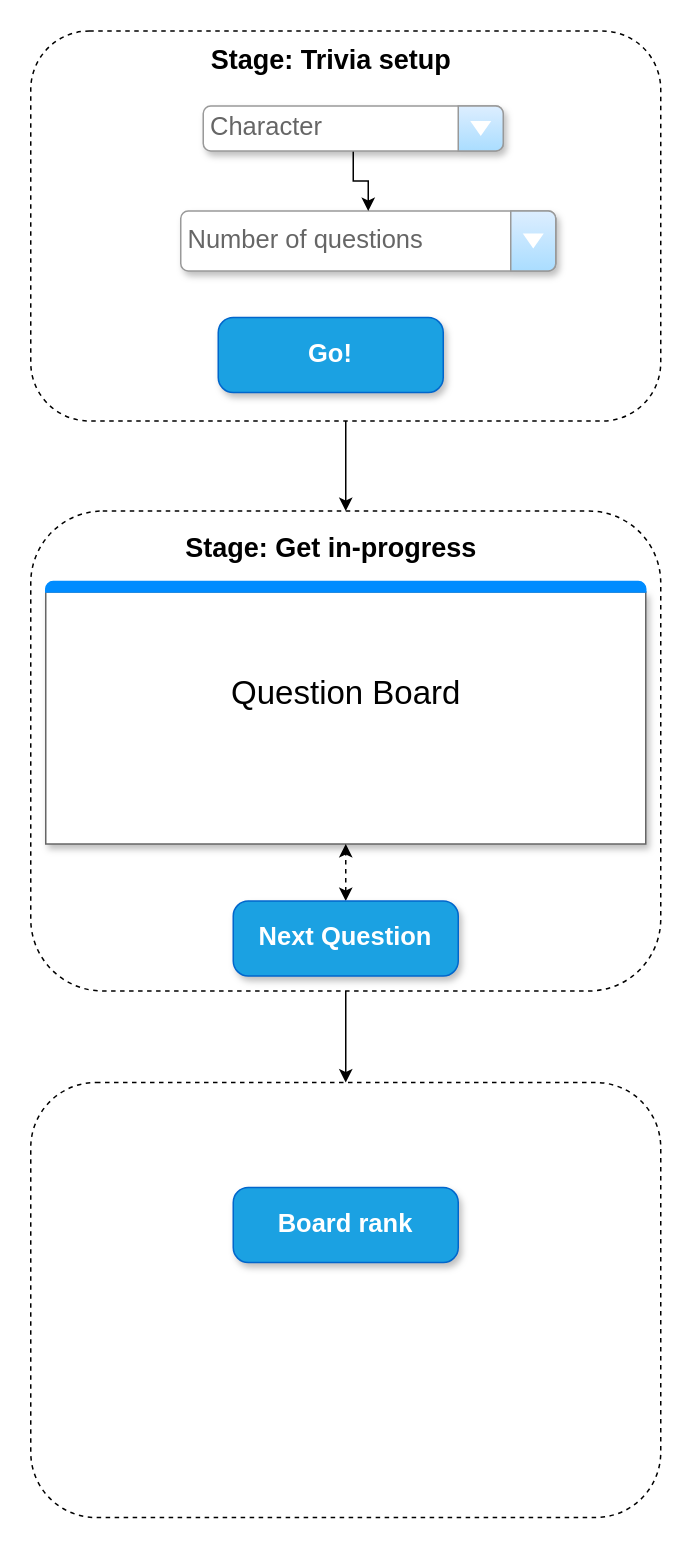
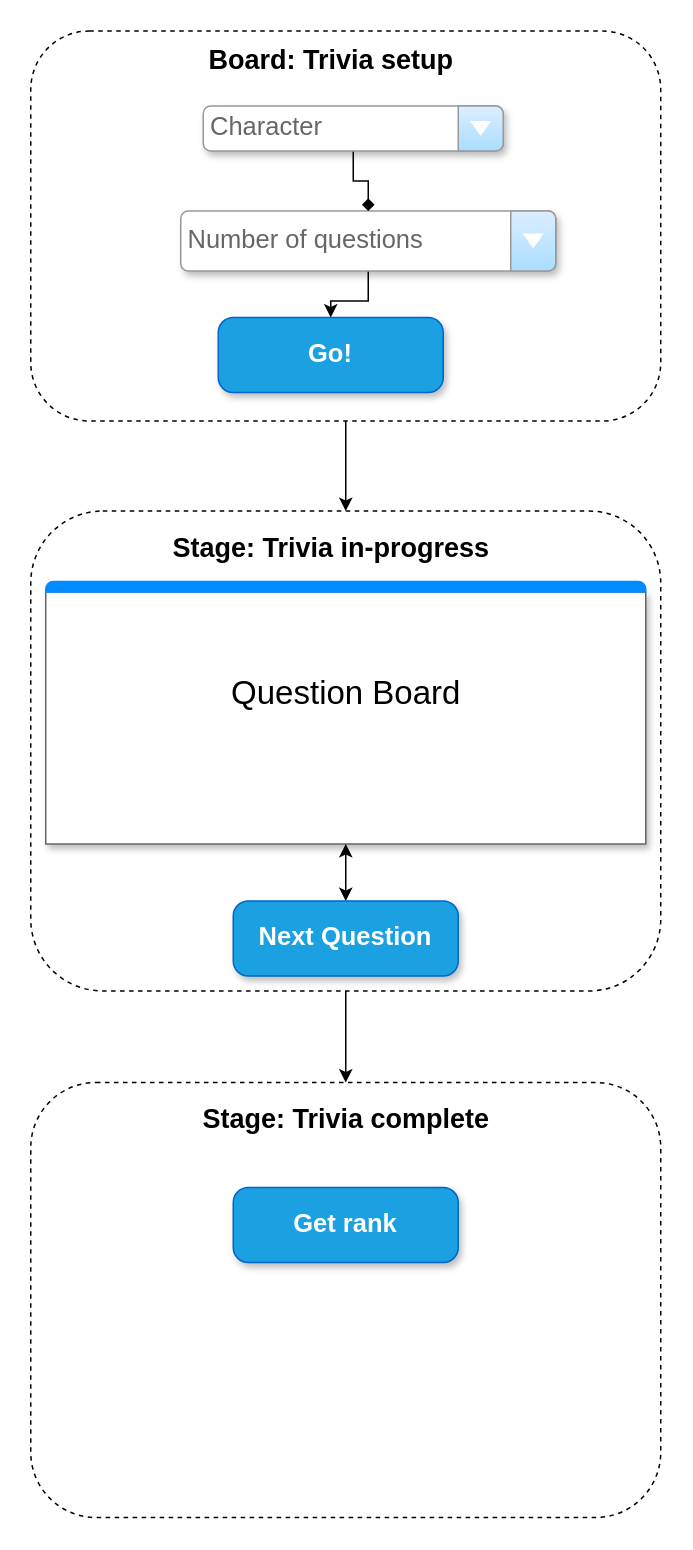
(332, 61) -> (332, 61)
(368, 199) -> (368, 198)
none -> (362, 301)
(332, 548) -> (332, 548)
(346, 872) -> (346, 872)
none -> (346, 1120)
(346, 1225) -> (346, 1225)
